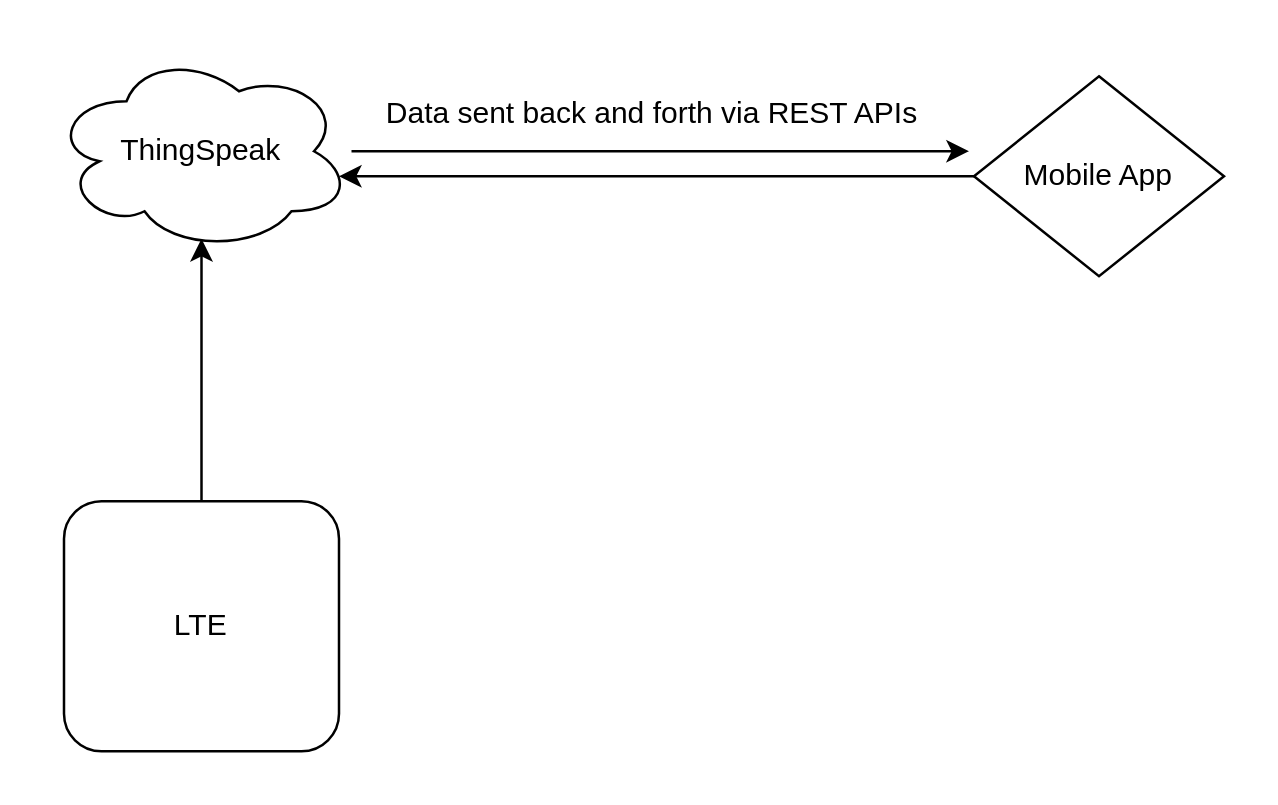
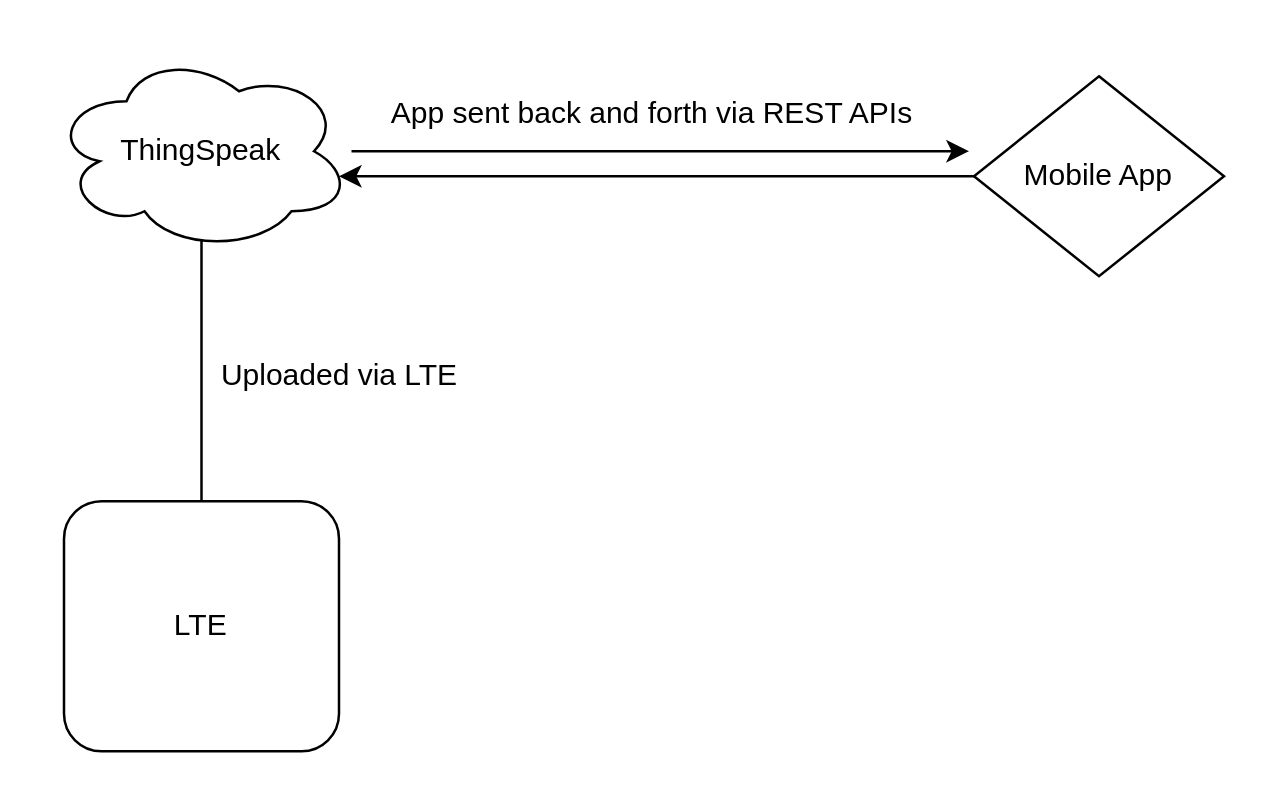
(653, 114) -> (653, 114)
(201, 257) -> (201, 250)
none -> (339, 376)
